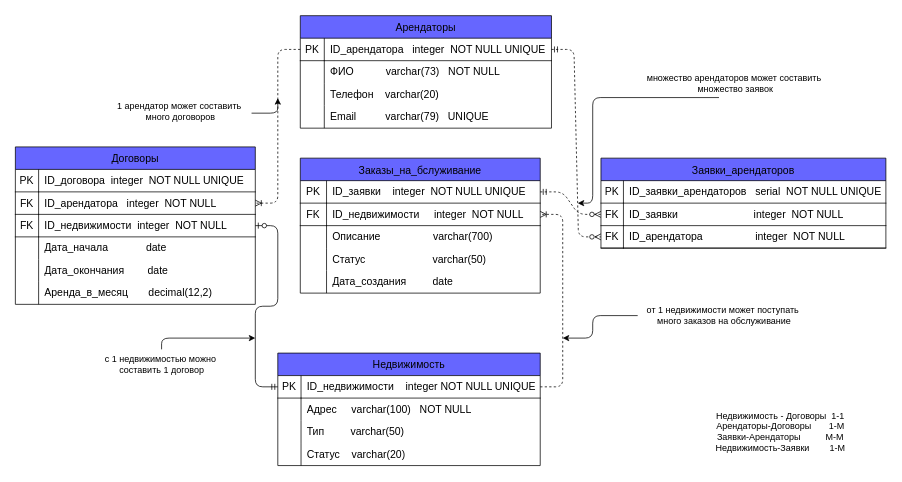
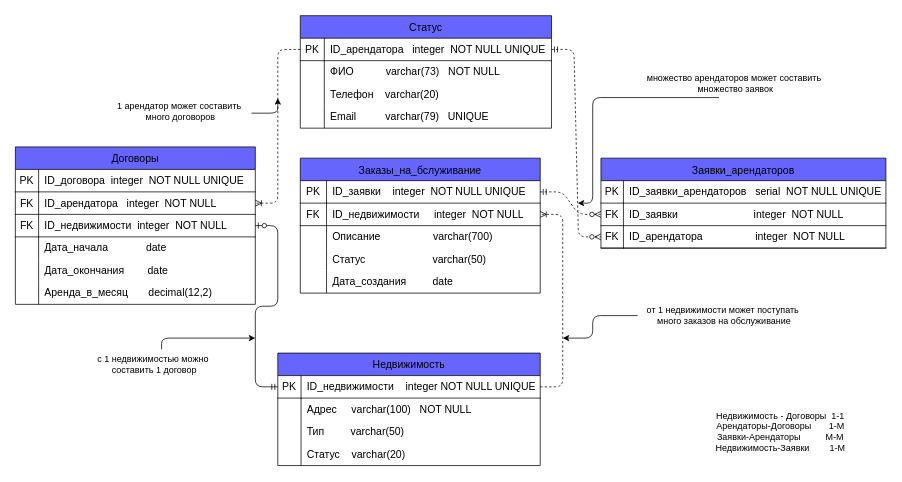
(426, 27) -> (426, 27)
(162, 364) -> (154, 364)
